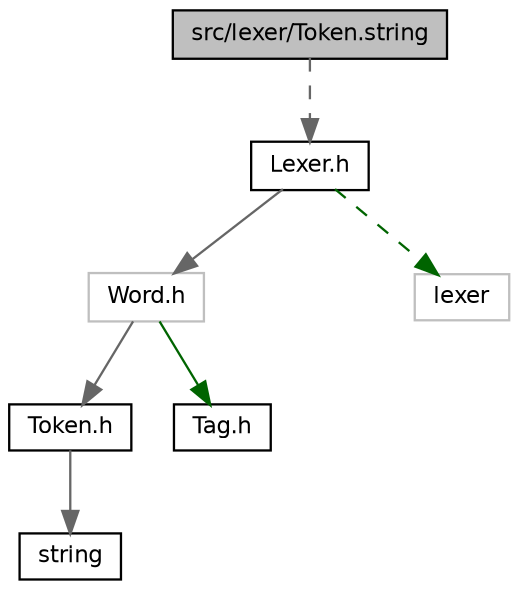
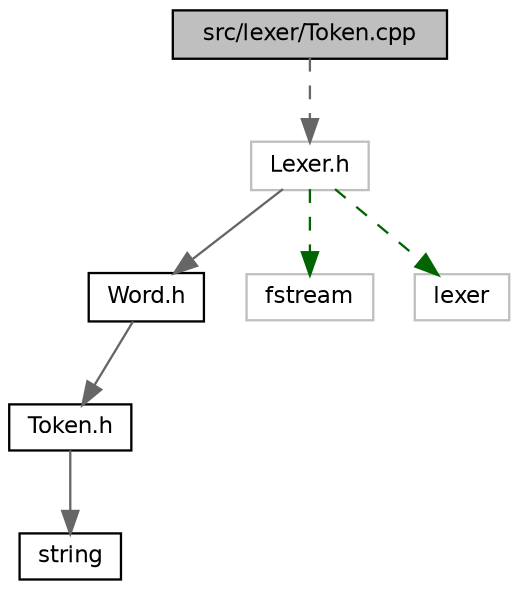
(310, 35) -> (310, 35)
(310, 166) -> (310, 166)
(146, 297) -> (146, 297)
none -> (310, 297)
(222, 427) -> none
